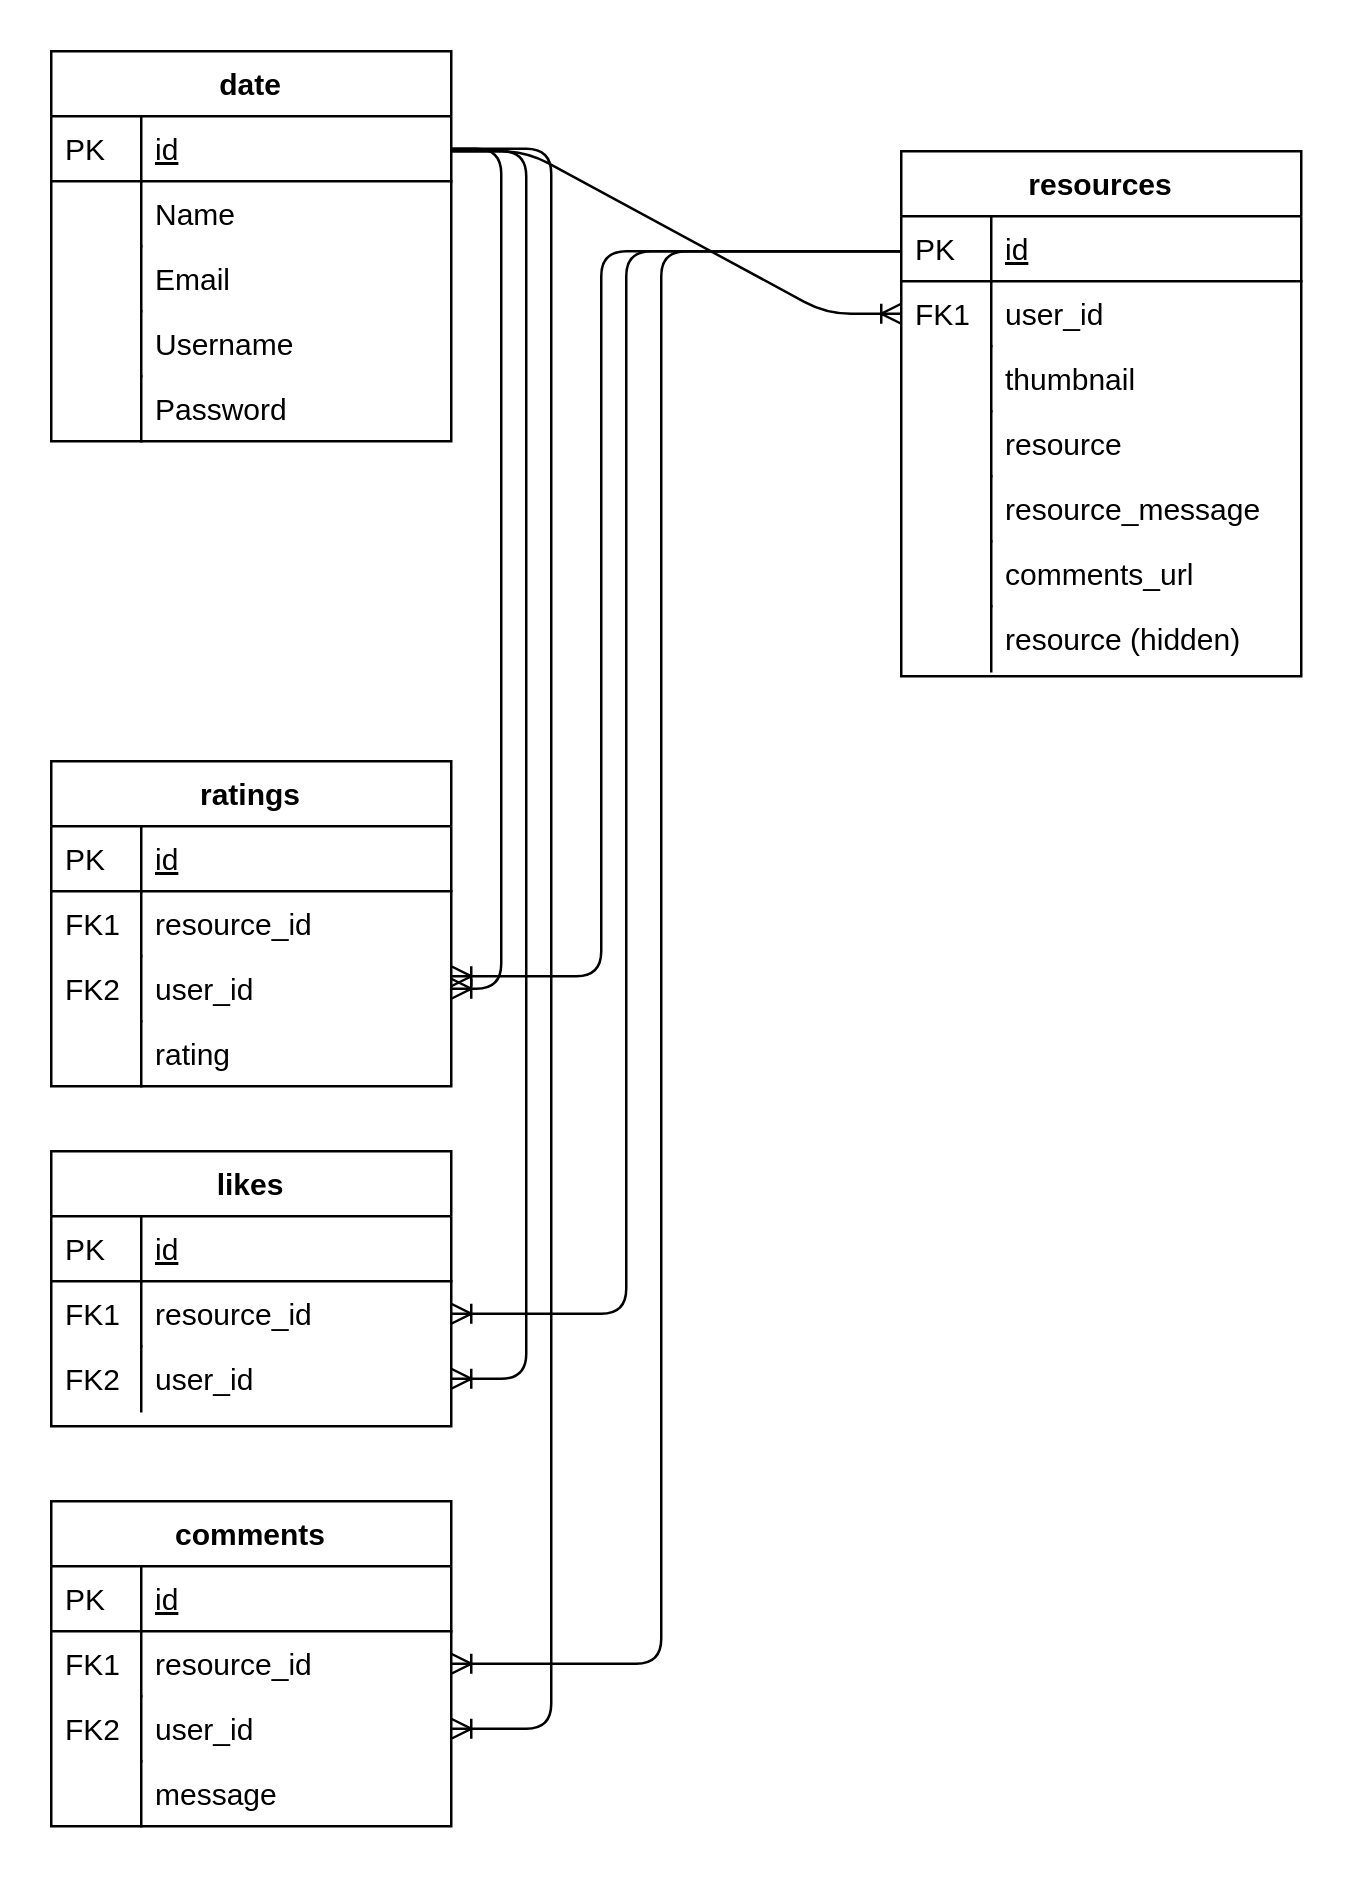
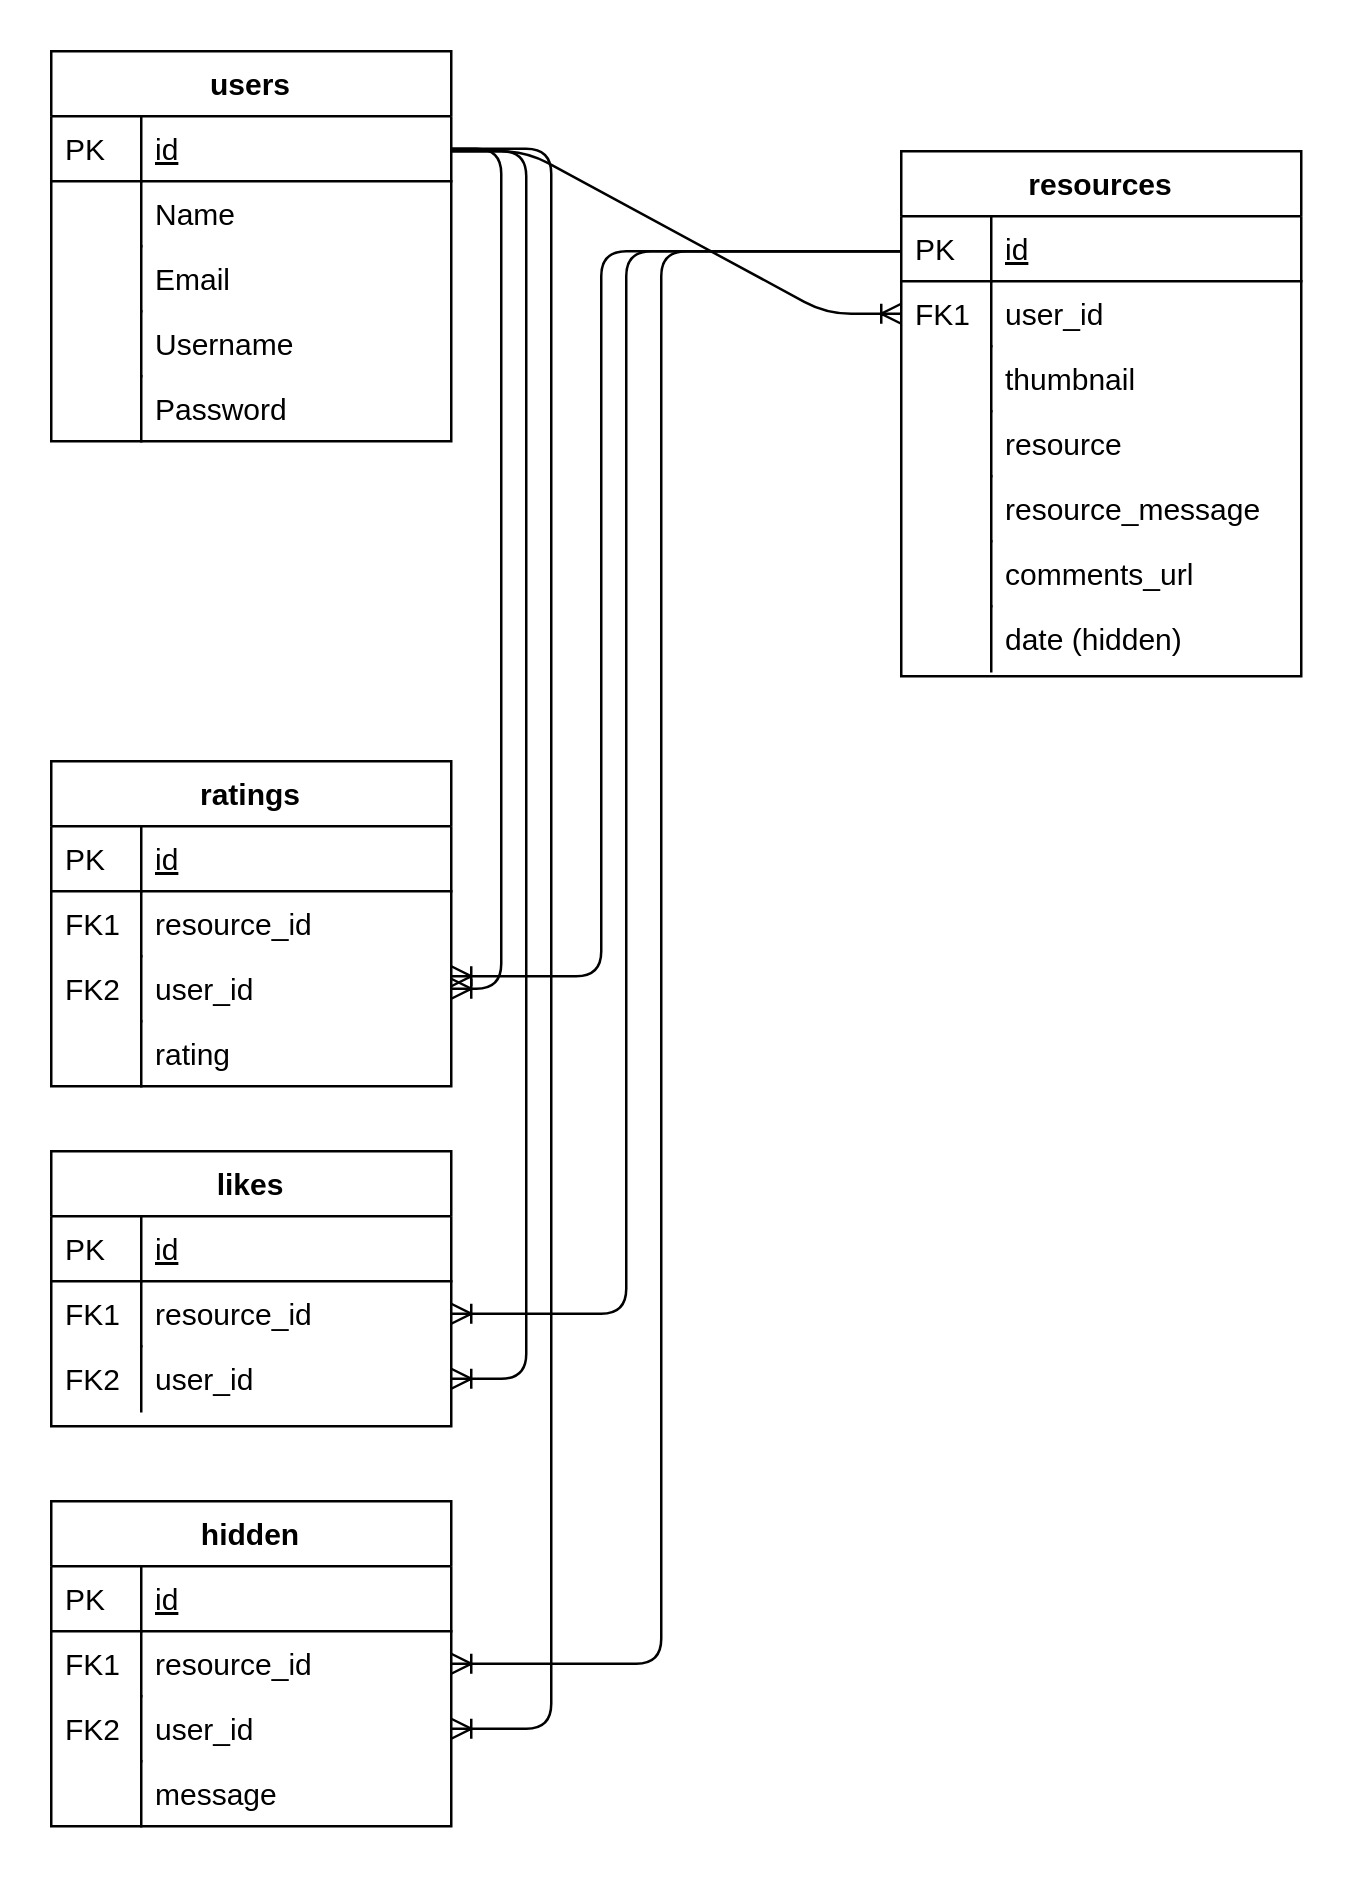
(250, 85) -> (250, 85)
(1140, 640) -> (1106, 640)
(250, 1535) -> (250, 1535)
